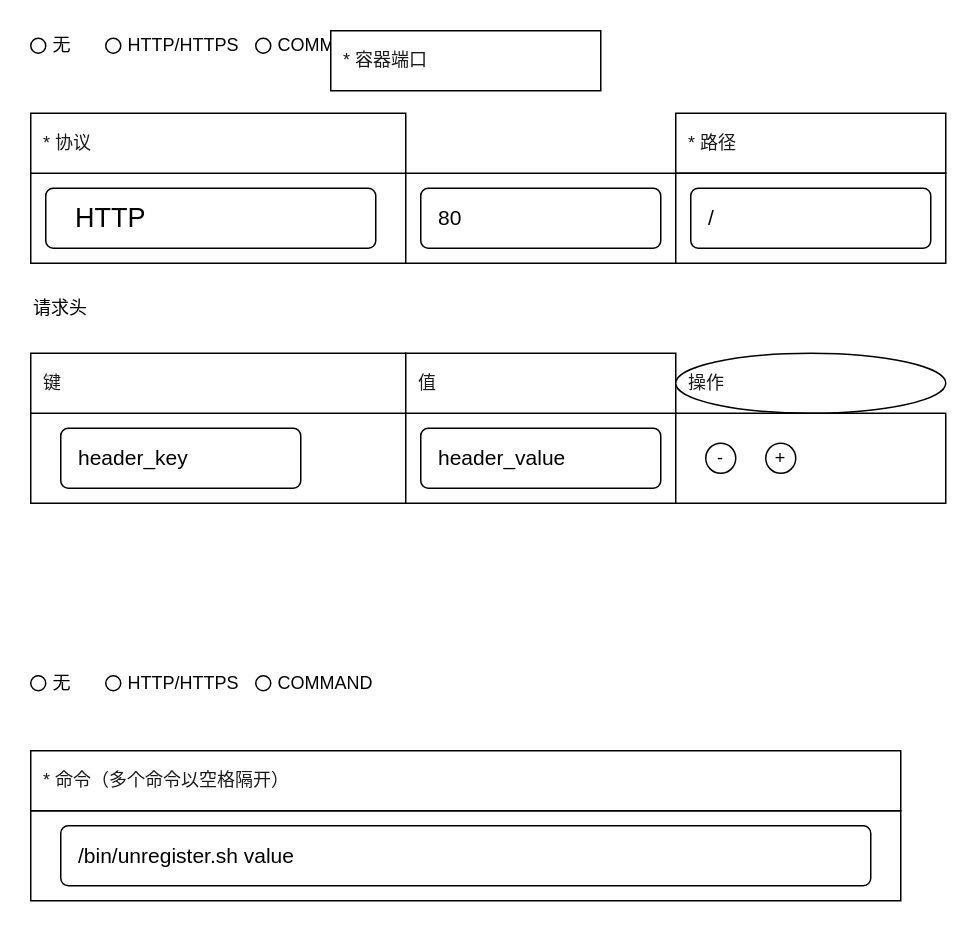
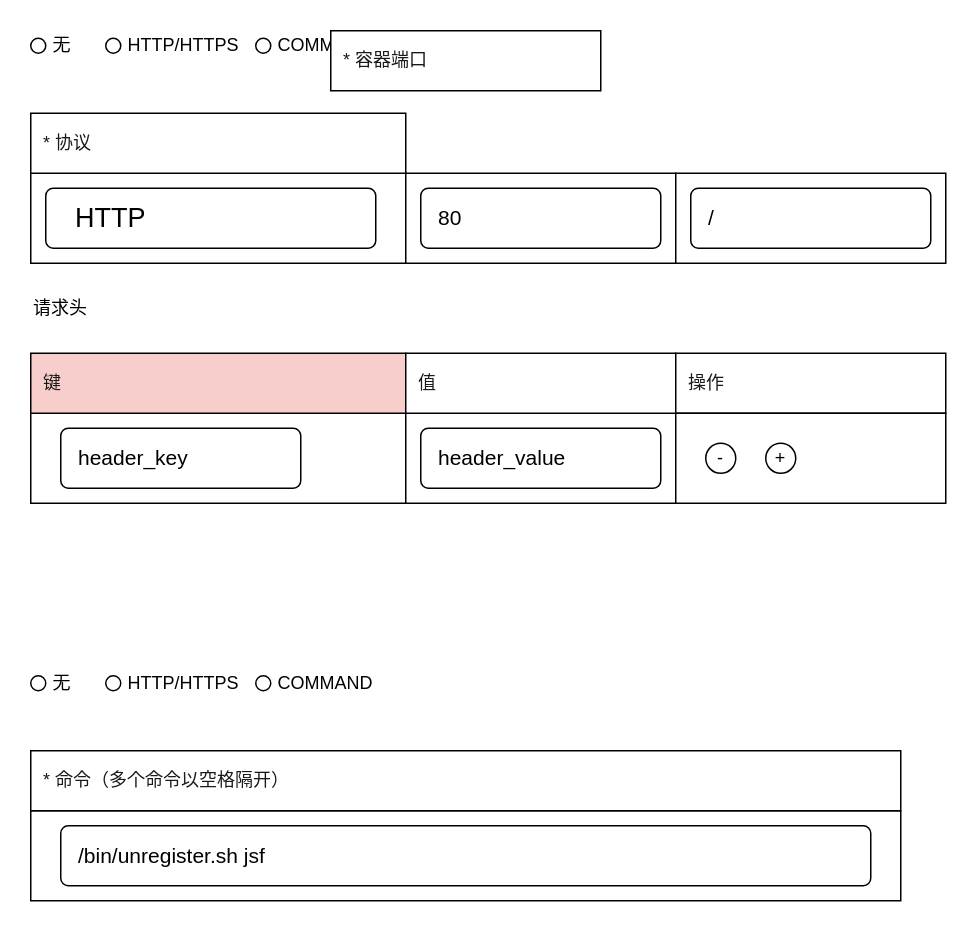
(811, 143) -> none
(218, 383) -> (218, 383)
(811, 383) -> (811, 383)
(206, 856) -> (197, 856)
